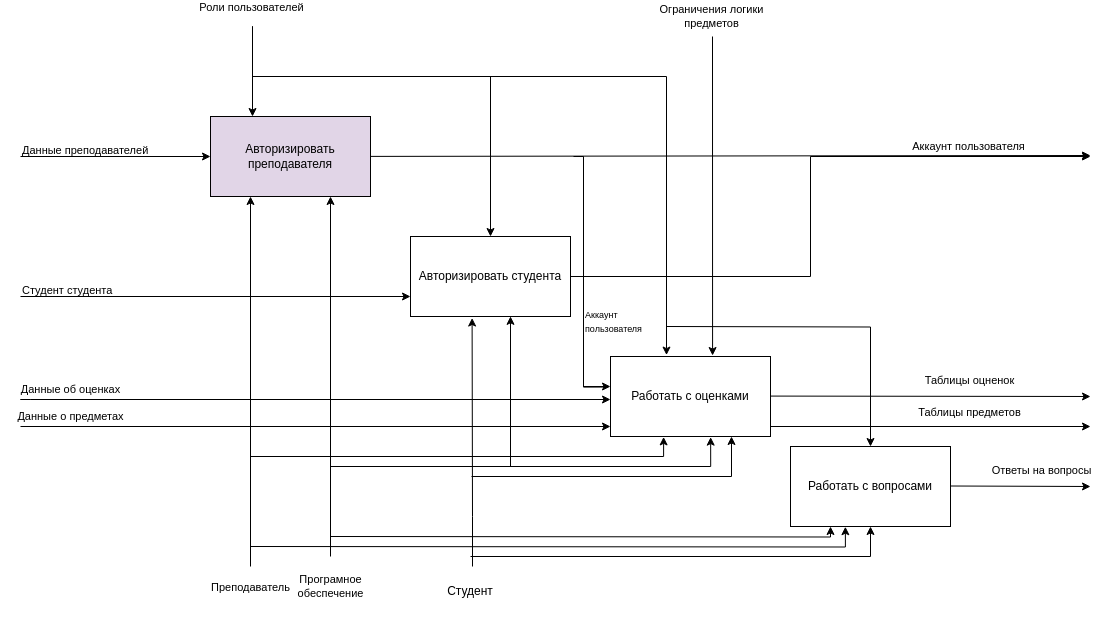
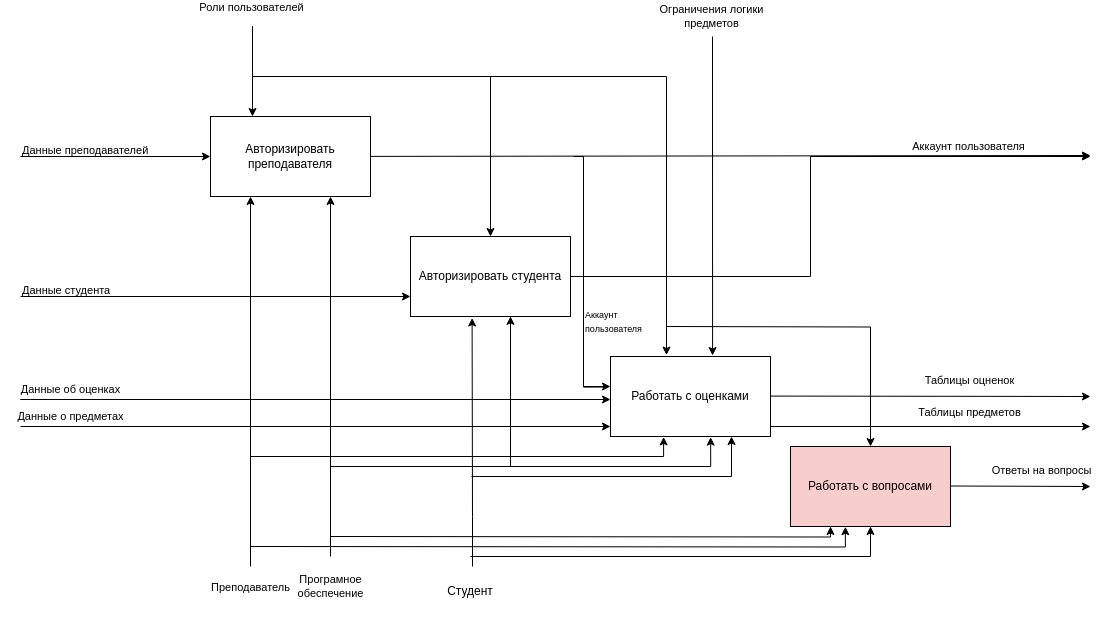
(291, 157) -> (291, 157)
(75, 291) -> (71, 291)
(871, 487) -> (871, 487)
